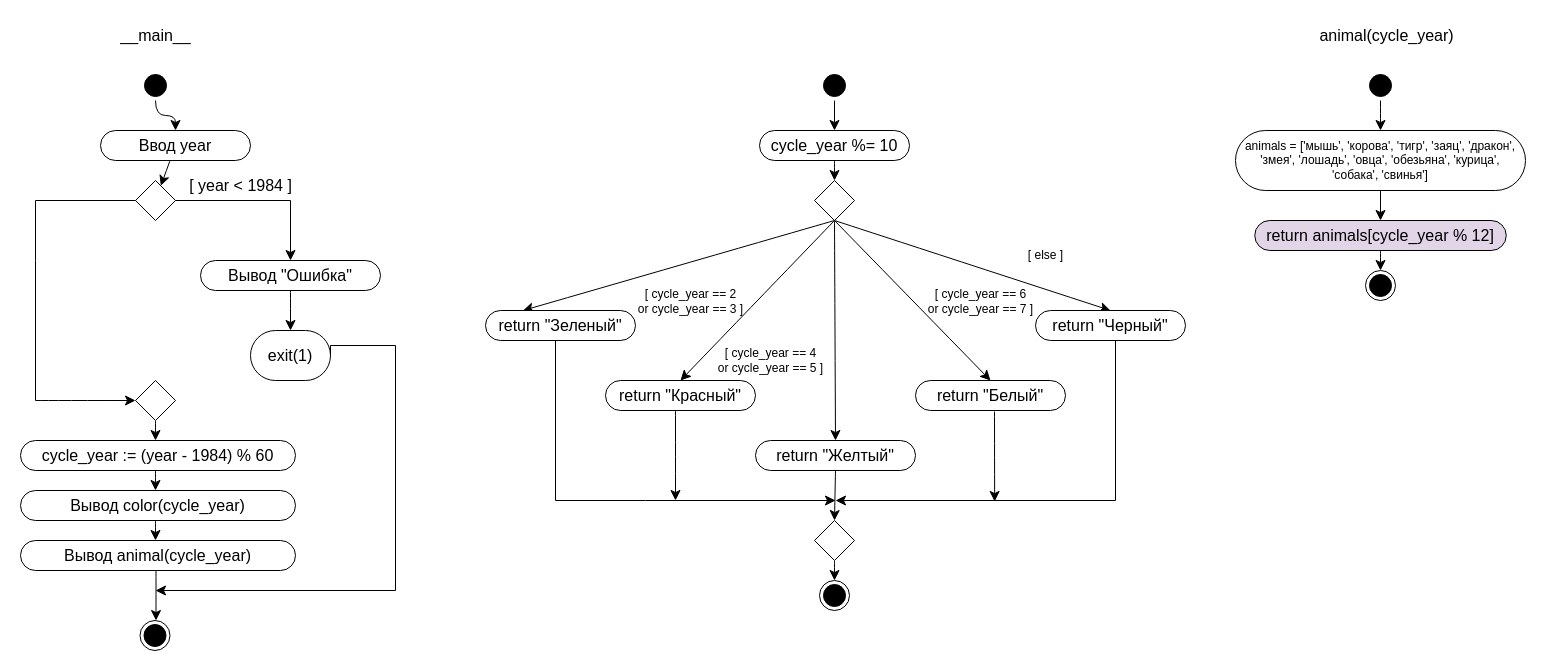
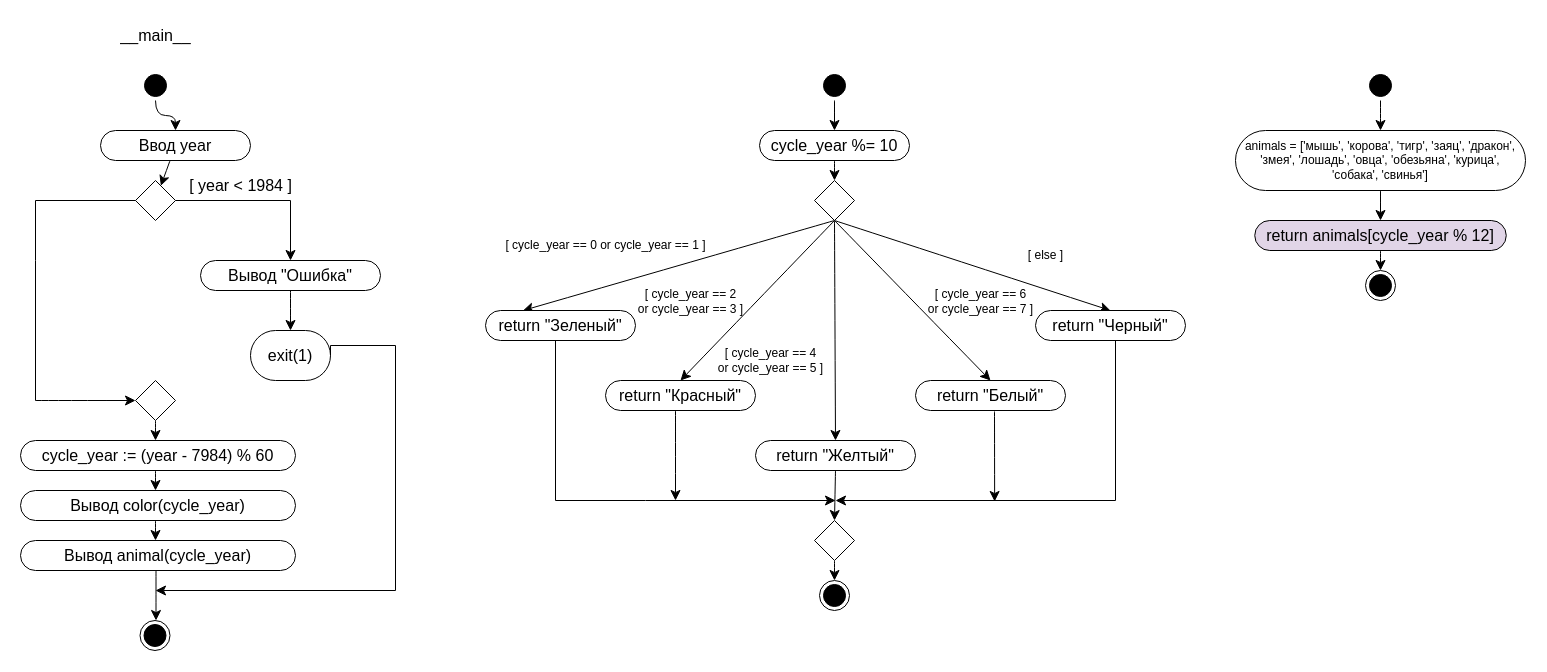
(1387, 36) -> none
none -> (606, 246)
(158, 456) -> (158, 456)
